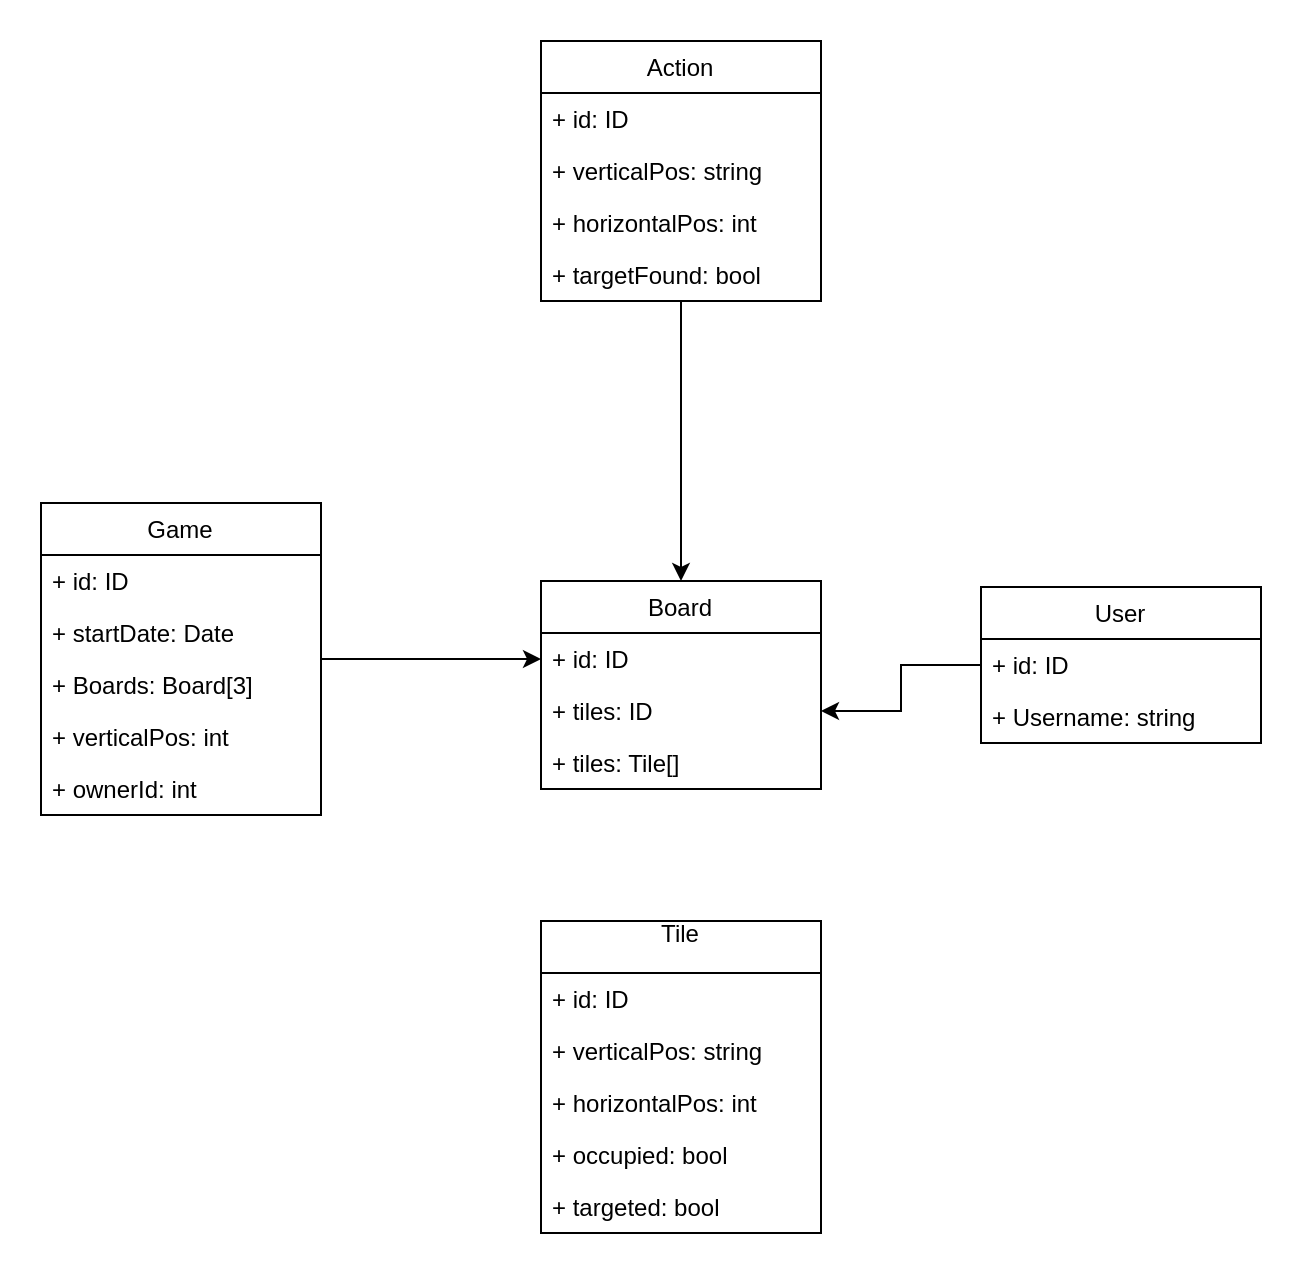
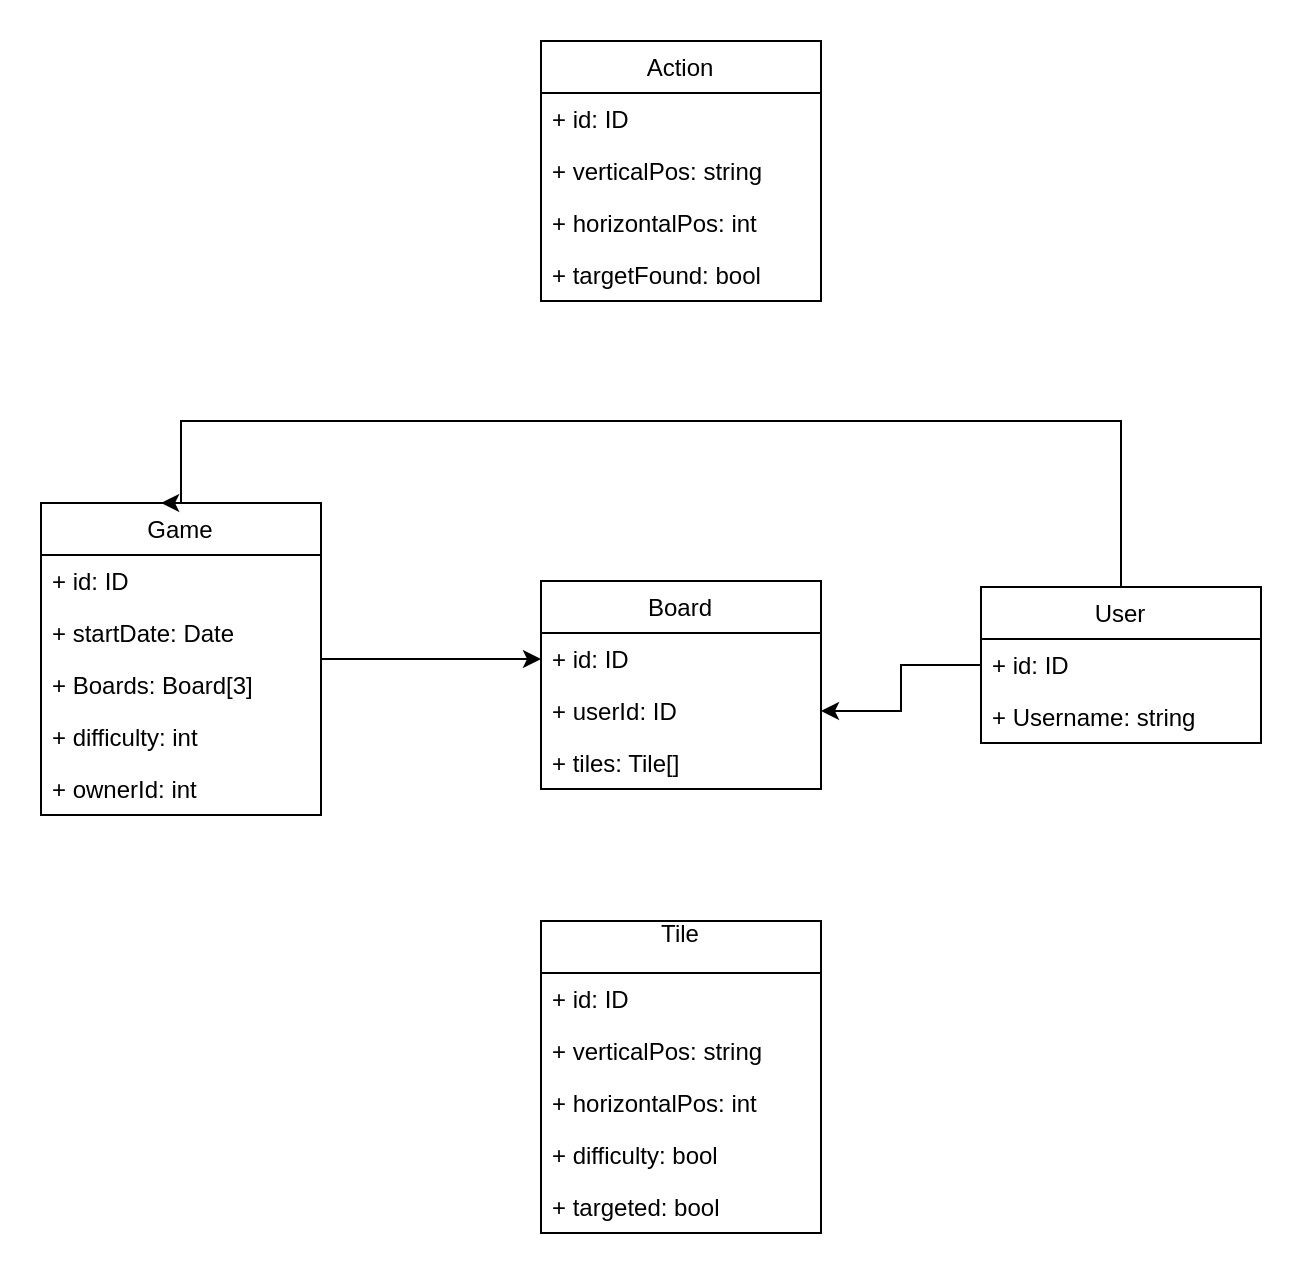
none -> (693, 421)
(681, 434) -> none
(610, 712) -> (623, 712)
(154, 738) -> (144, 738)
(644, 1156) -> (651, 1156)
